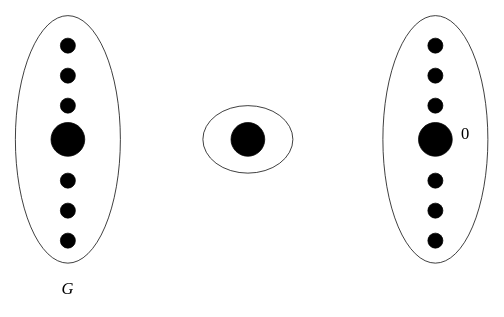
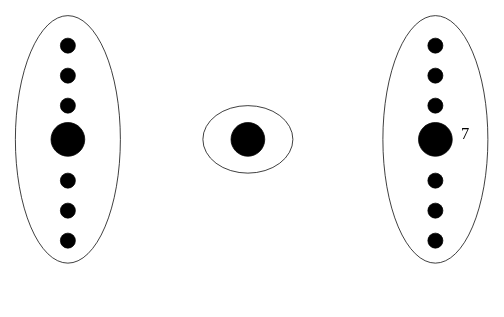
(465, 134) -> (465, 134)
(68, 289) -> none
